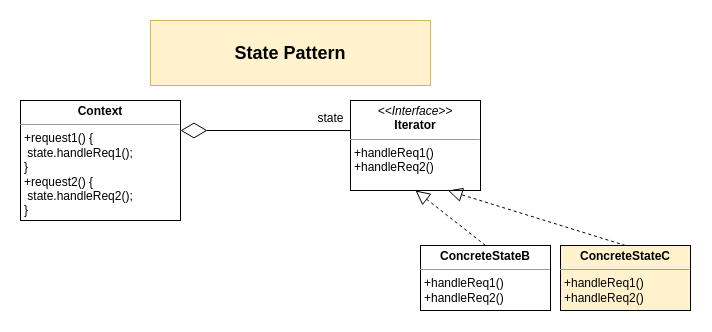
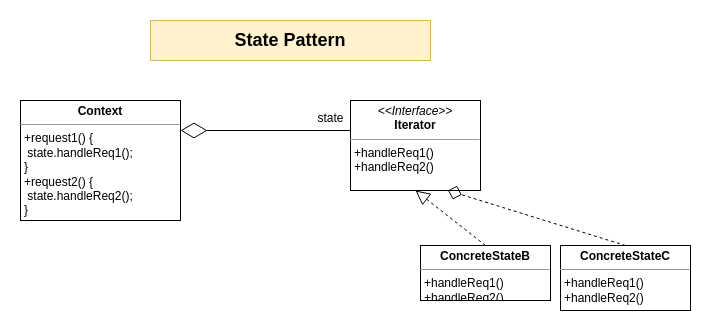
(291, 53) -> (291, 41)
(462, 195) -> (462, 195)
(486, 278) -> (486, 273)
(626, 278) -> (626, 278)
